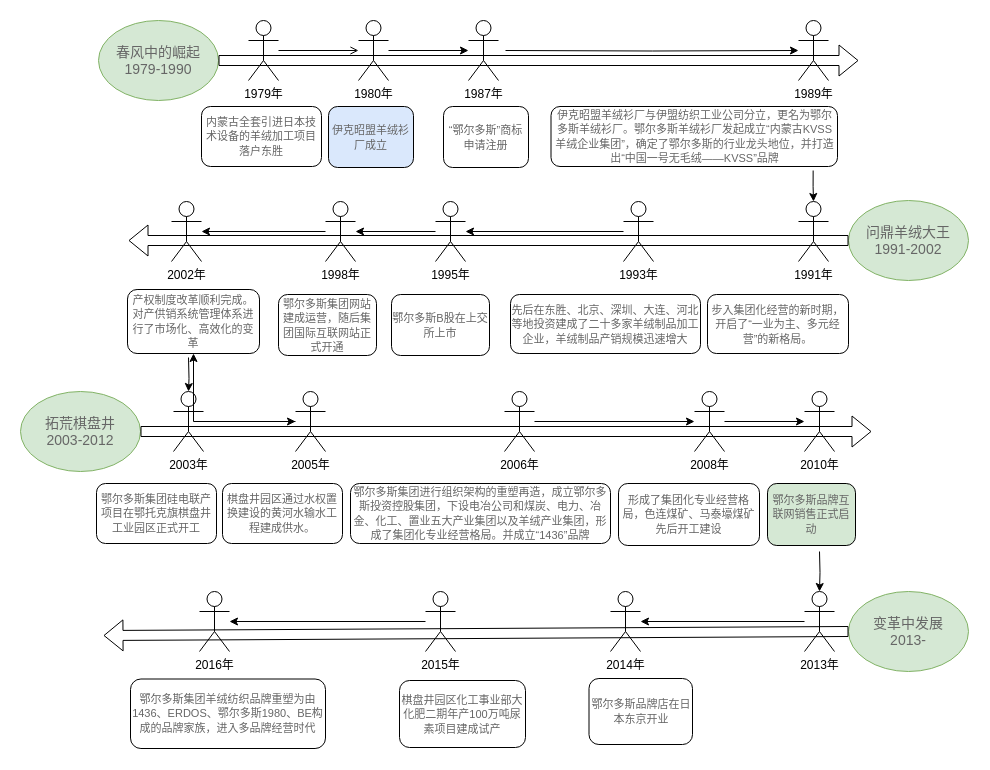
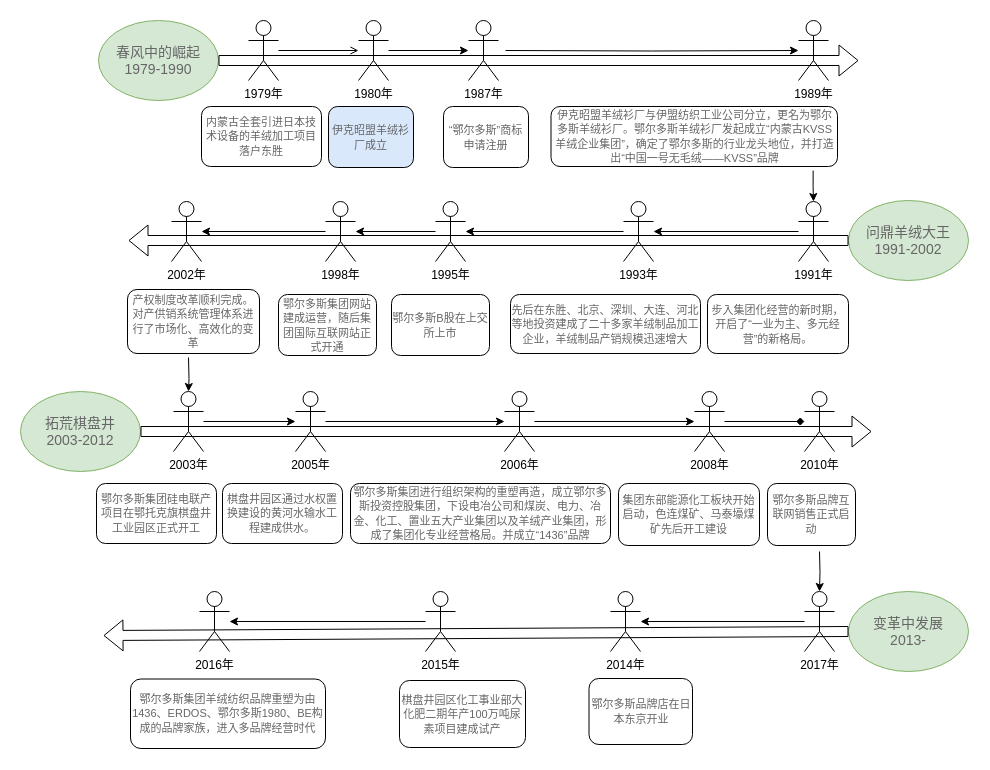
none -> (729, 232)
(194, 395) -> (412, 422)
(796, 422) -> (795, 422)
(689, 515) -> (689, 515)
(812, 515) -> (812, 515)
(820, 666) -> (820, 666)
